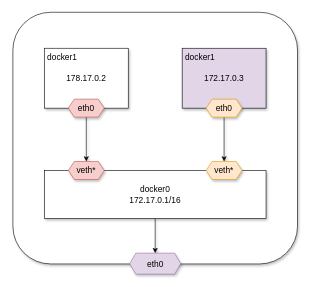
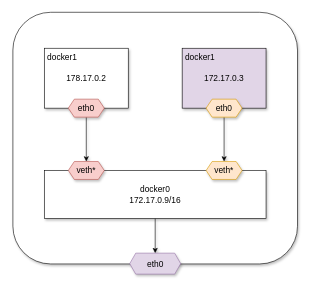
(155, 195) -> (155, 195)
